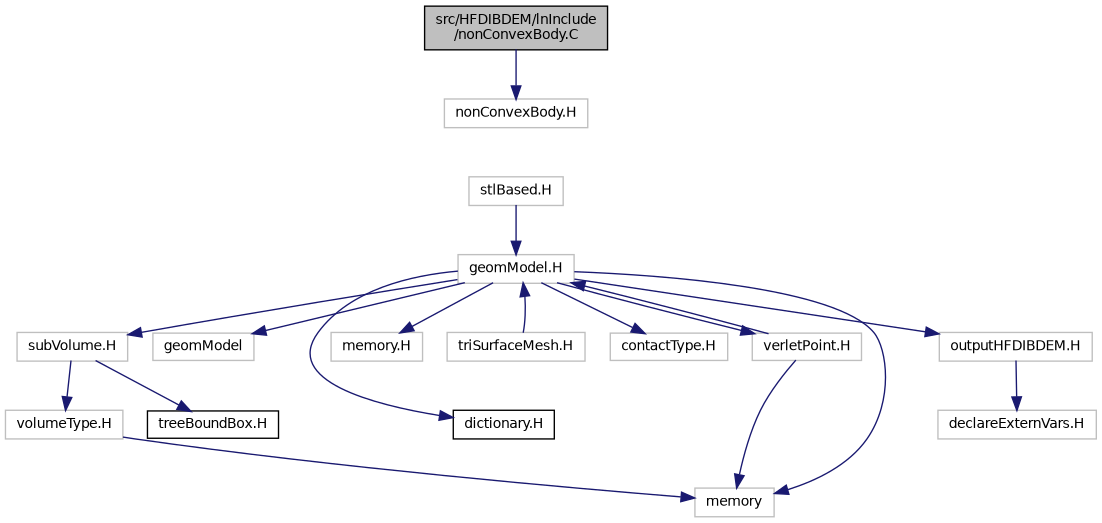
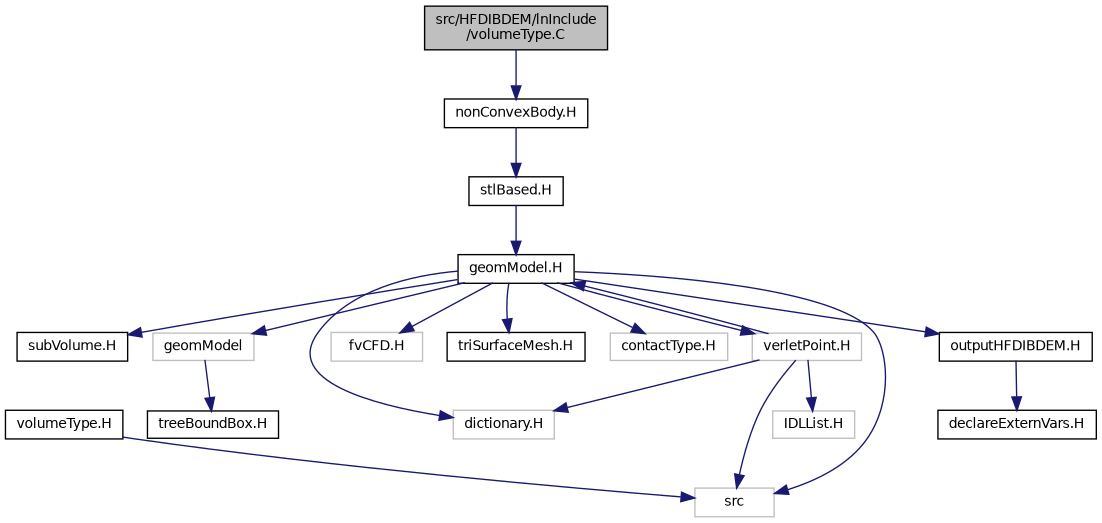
(516, 28) -> (516, 28)
(516, 113) -> (516, 113)
none -> (516, 145)
(516, 191) -> (516, 191)
(516, 269) -> (516, 269)
(525, 315) -> (507, 301)
(72, 347) -> (72, 347)
(377, 347) -> (377, 347)
(516, 347) -> (516, 347)
(1016, 347) -> (1016, 347)
(69, 379) -> none
(137, 383) -> (207, 379)
none -> (663, 384)
(64, 425) -> (64, 425)
(504, 425) -> (504, 425)
none -> (814, 425)
(1017, 425) -> (1017, 425)
(735, 502) -> (735, 502)
